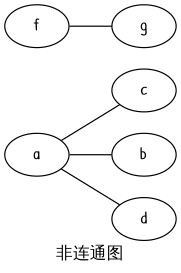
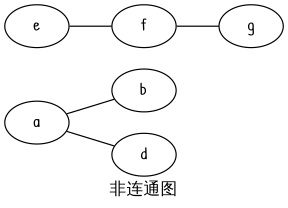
none -> (37, 26)
(144, 90) -> none
